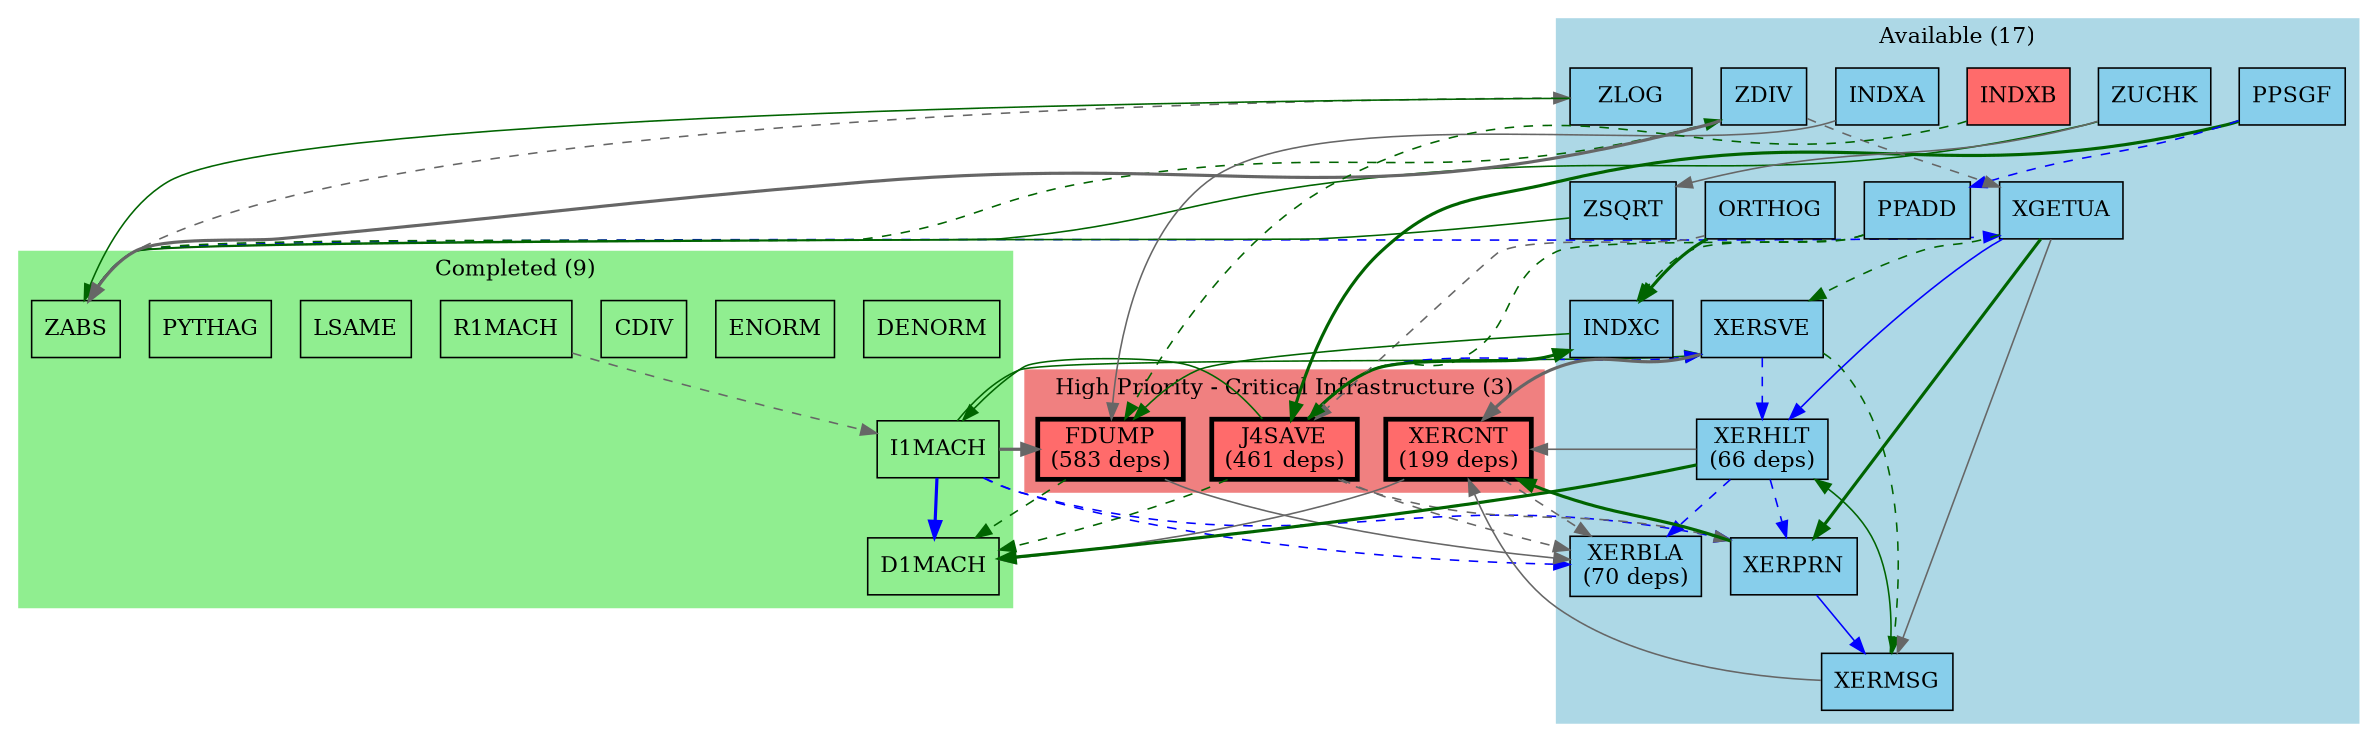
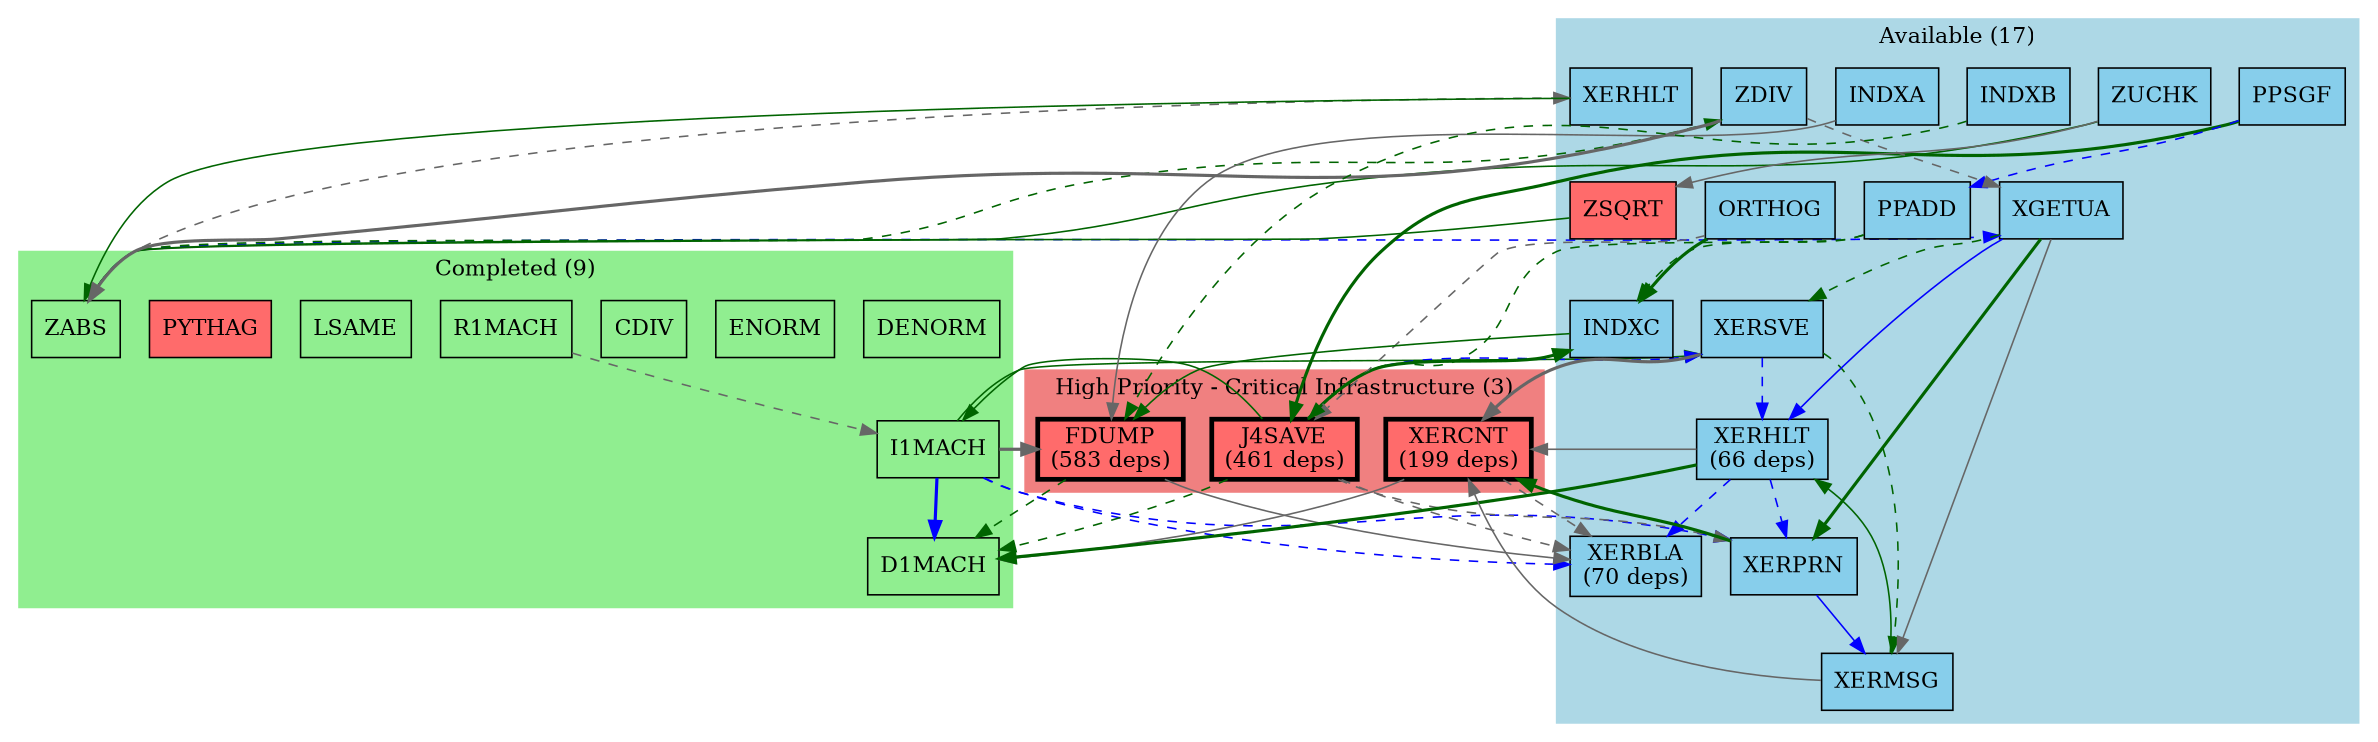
(1631, 96) -> (1631, 96)
(2019, 96) -> (2019, 96)
(1623, 210) -> (1623, 210)
(210, 329) -> (210, 329)
